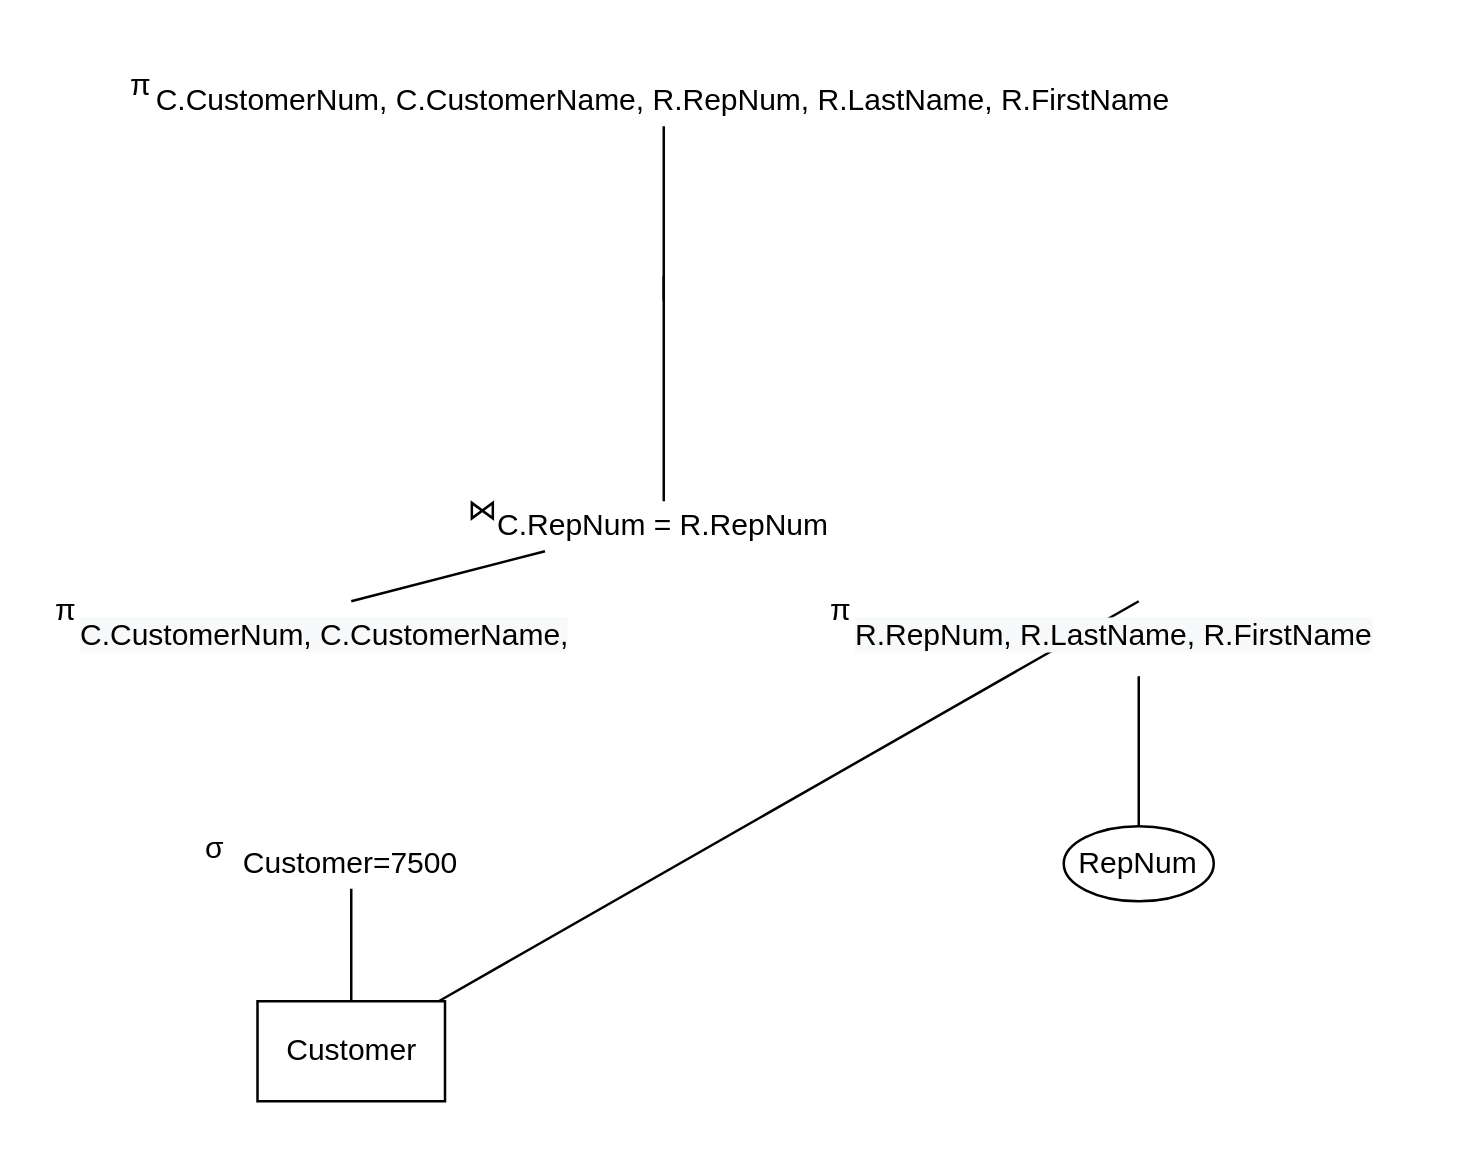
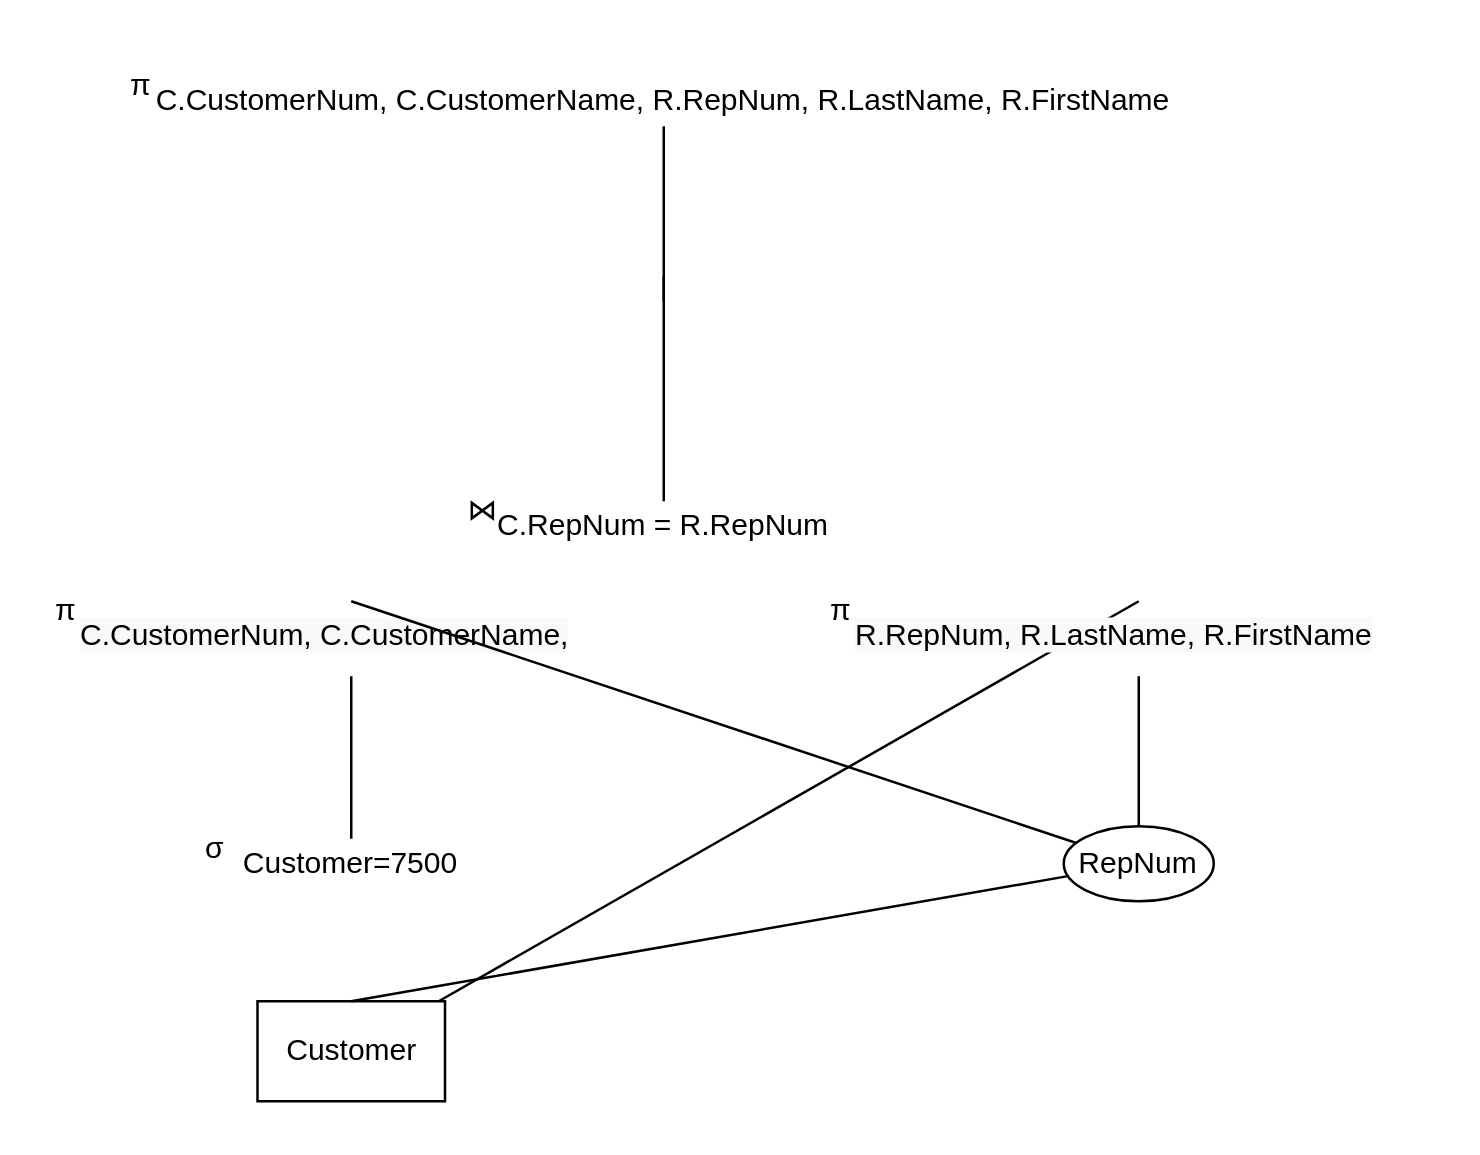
(448, 576) -> (597, 683)
none -> (351, 758)
(351, 945) -> (777, 927)
